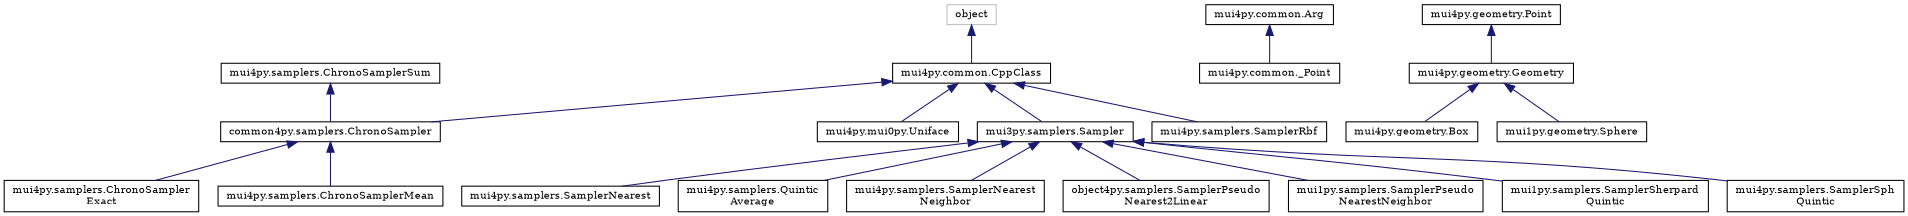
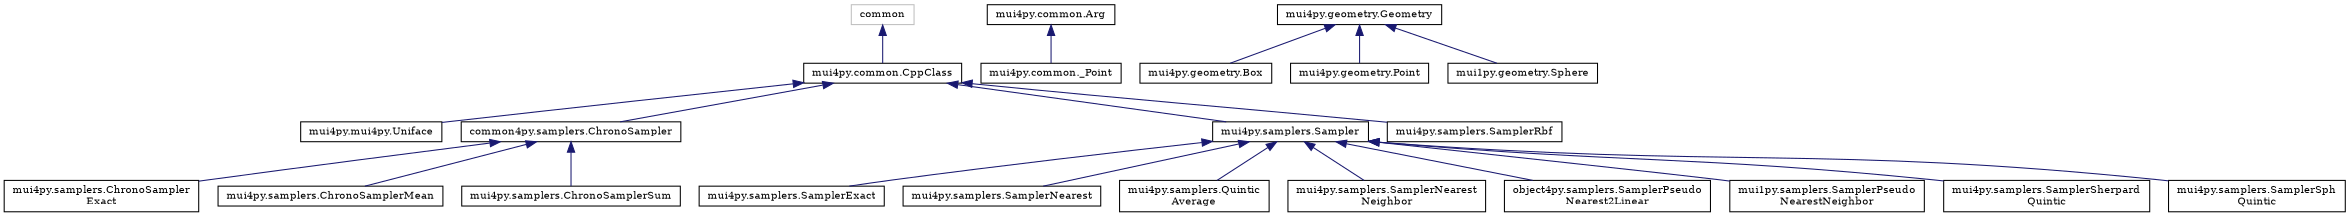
(972, 15) -> (883, 15)
(1491, 49) -> (1360, 49)
(330, 108) -> (571, 169)
(888, 132) -> (371, 132)
(1055, 132) -> (1291, 132)
none -> (792, 196)
(1605, 196) -> (2047, 196)
